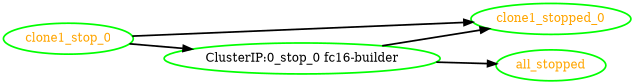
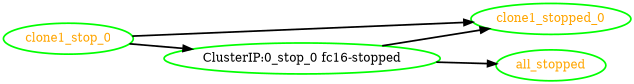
(302, 58) -> (302, 58)
